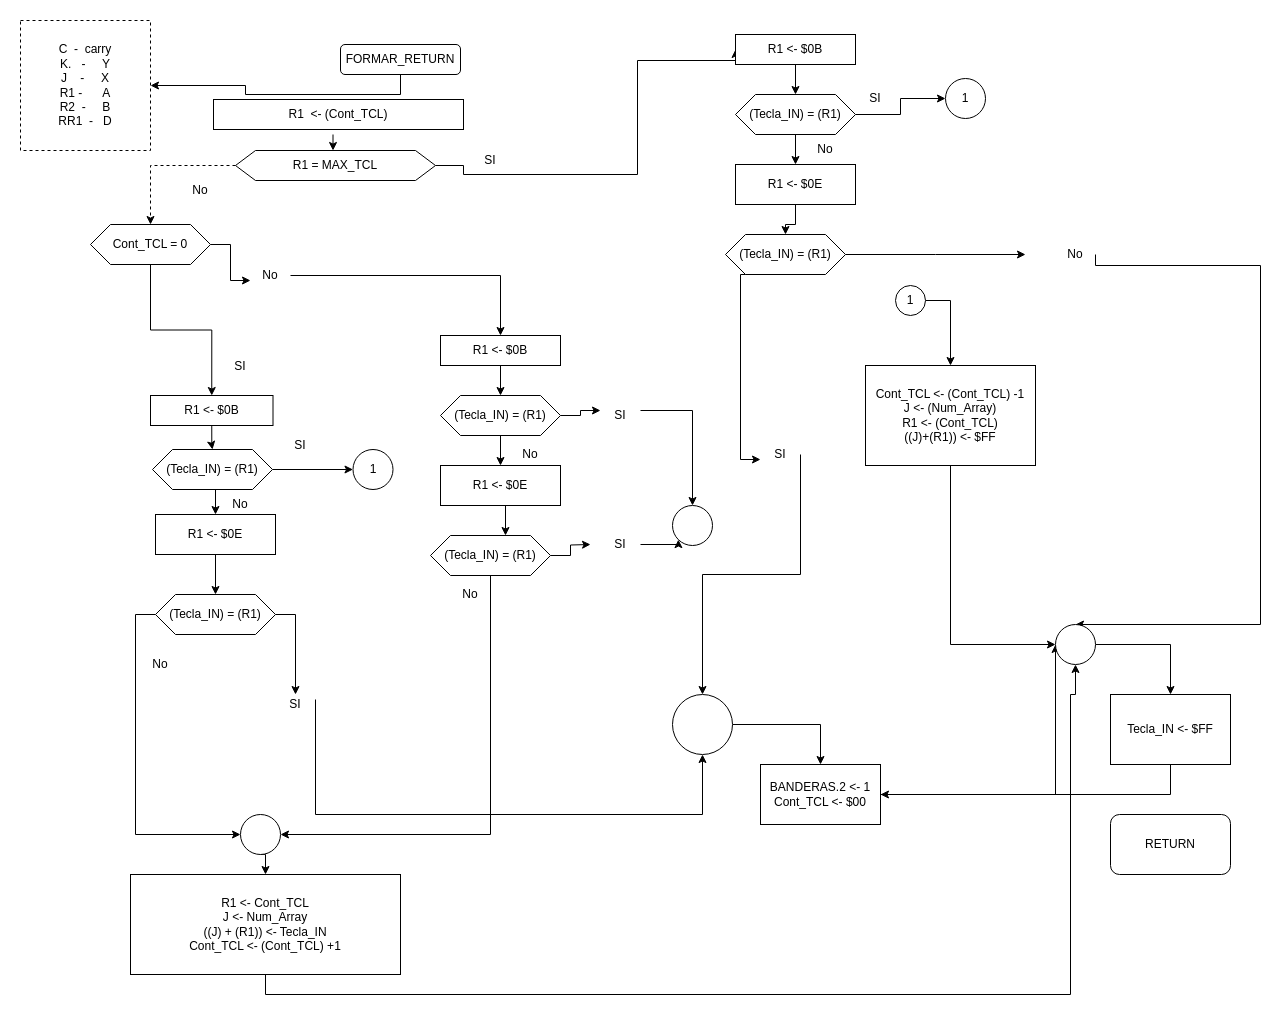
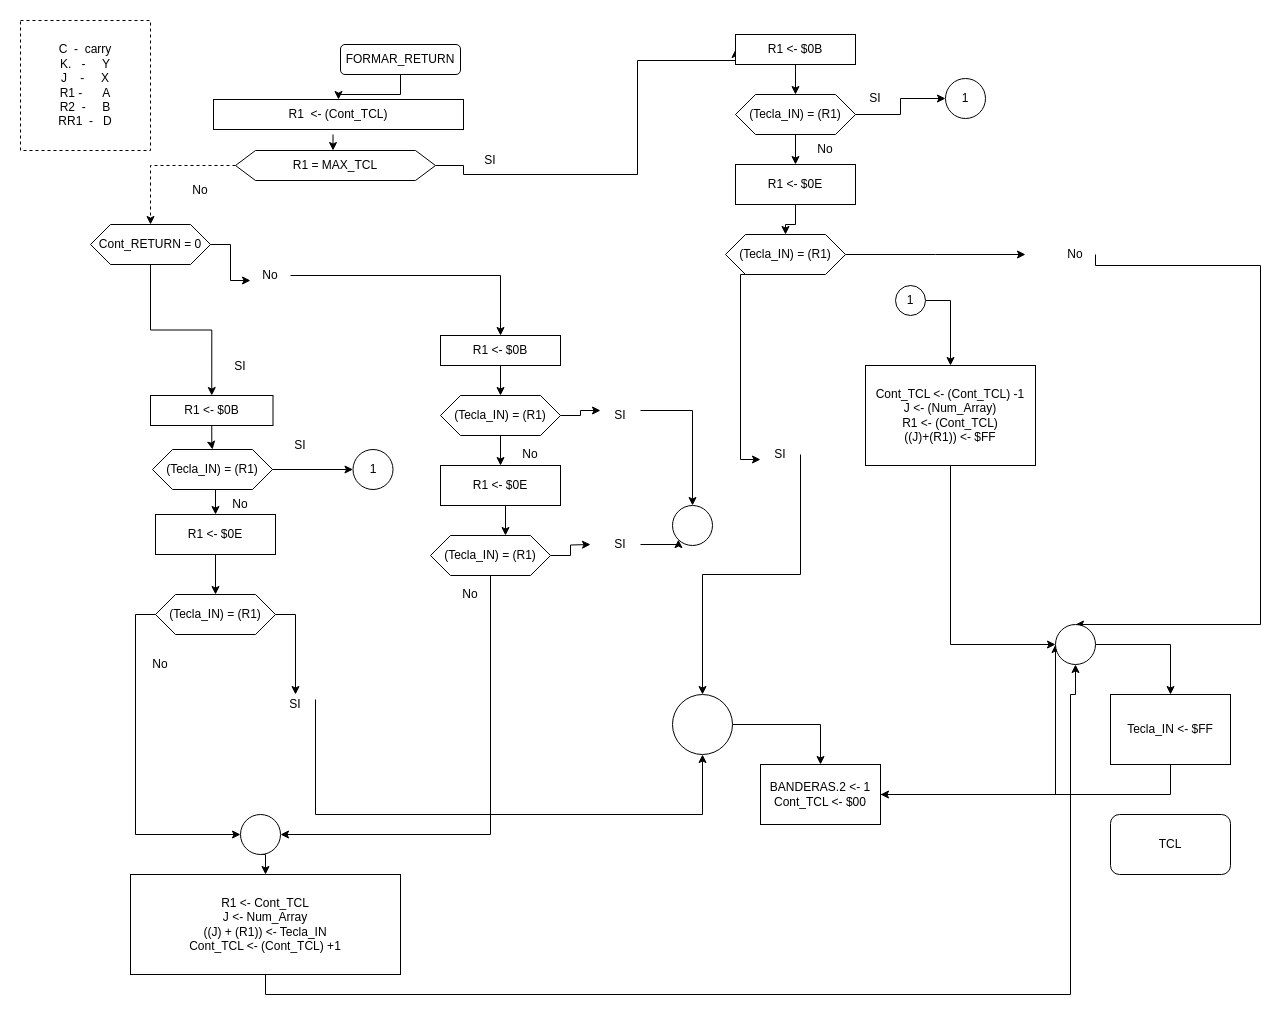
(246, 95) -> (341, 95)
(151, 245) -> (151, 245)
(1171, 845) -> (1171, 845)
